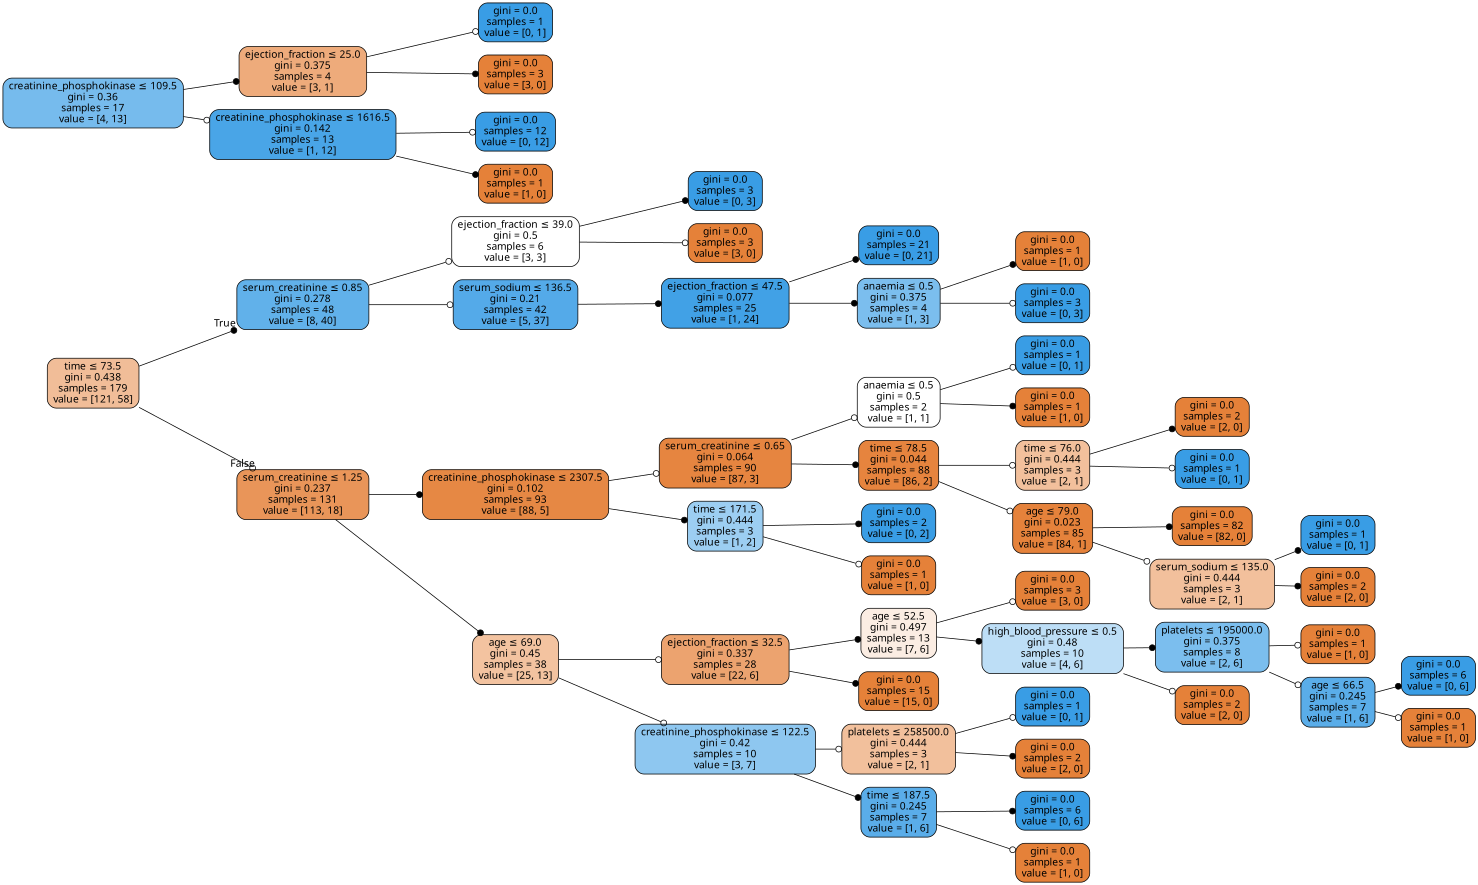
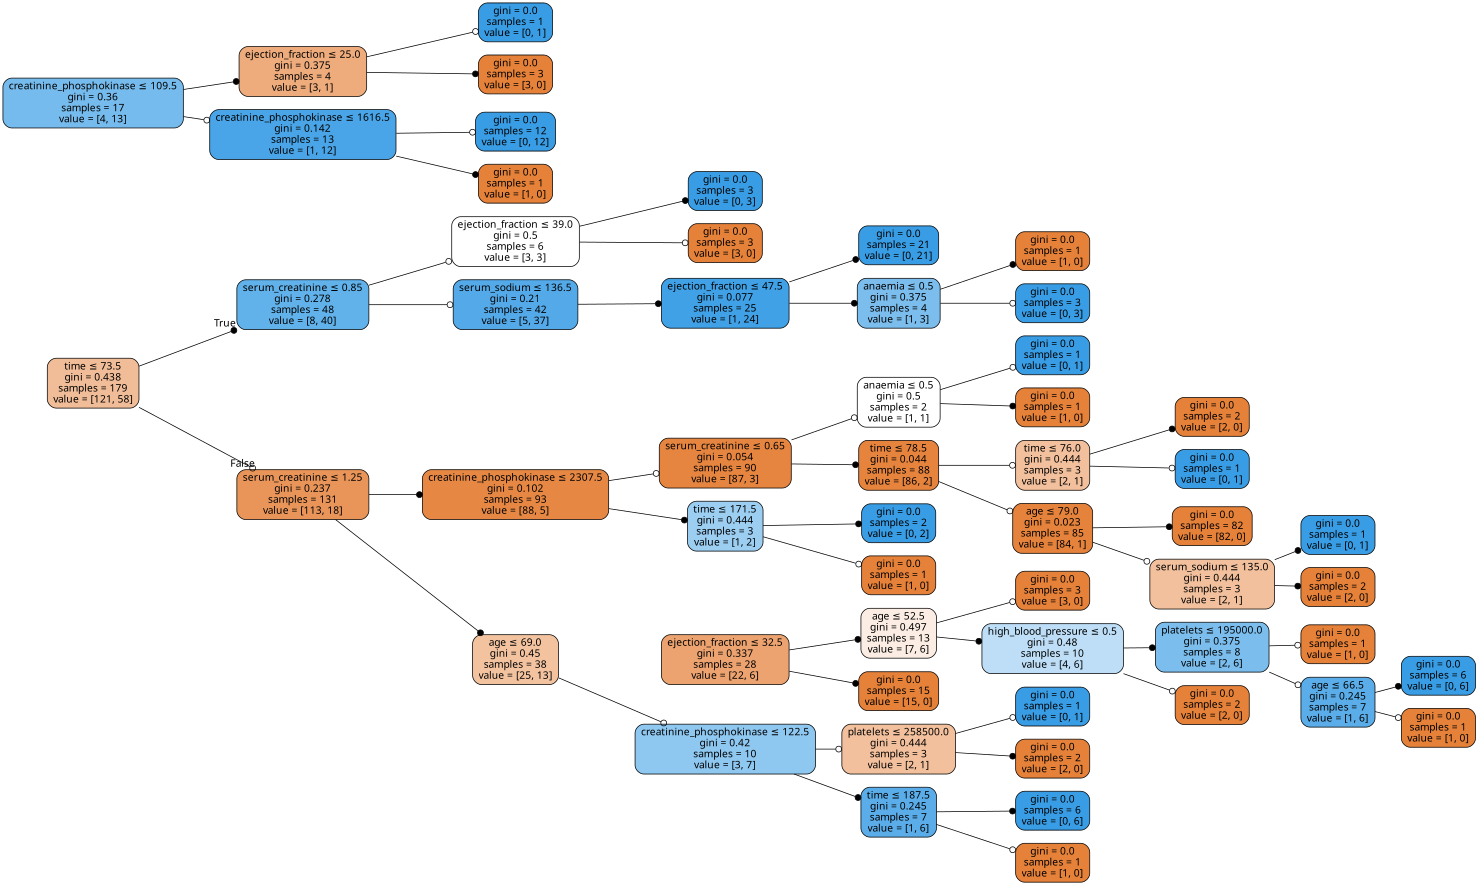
(725, 457) -> (725, 457)
(607, 660) -> none
